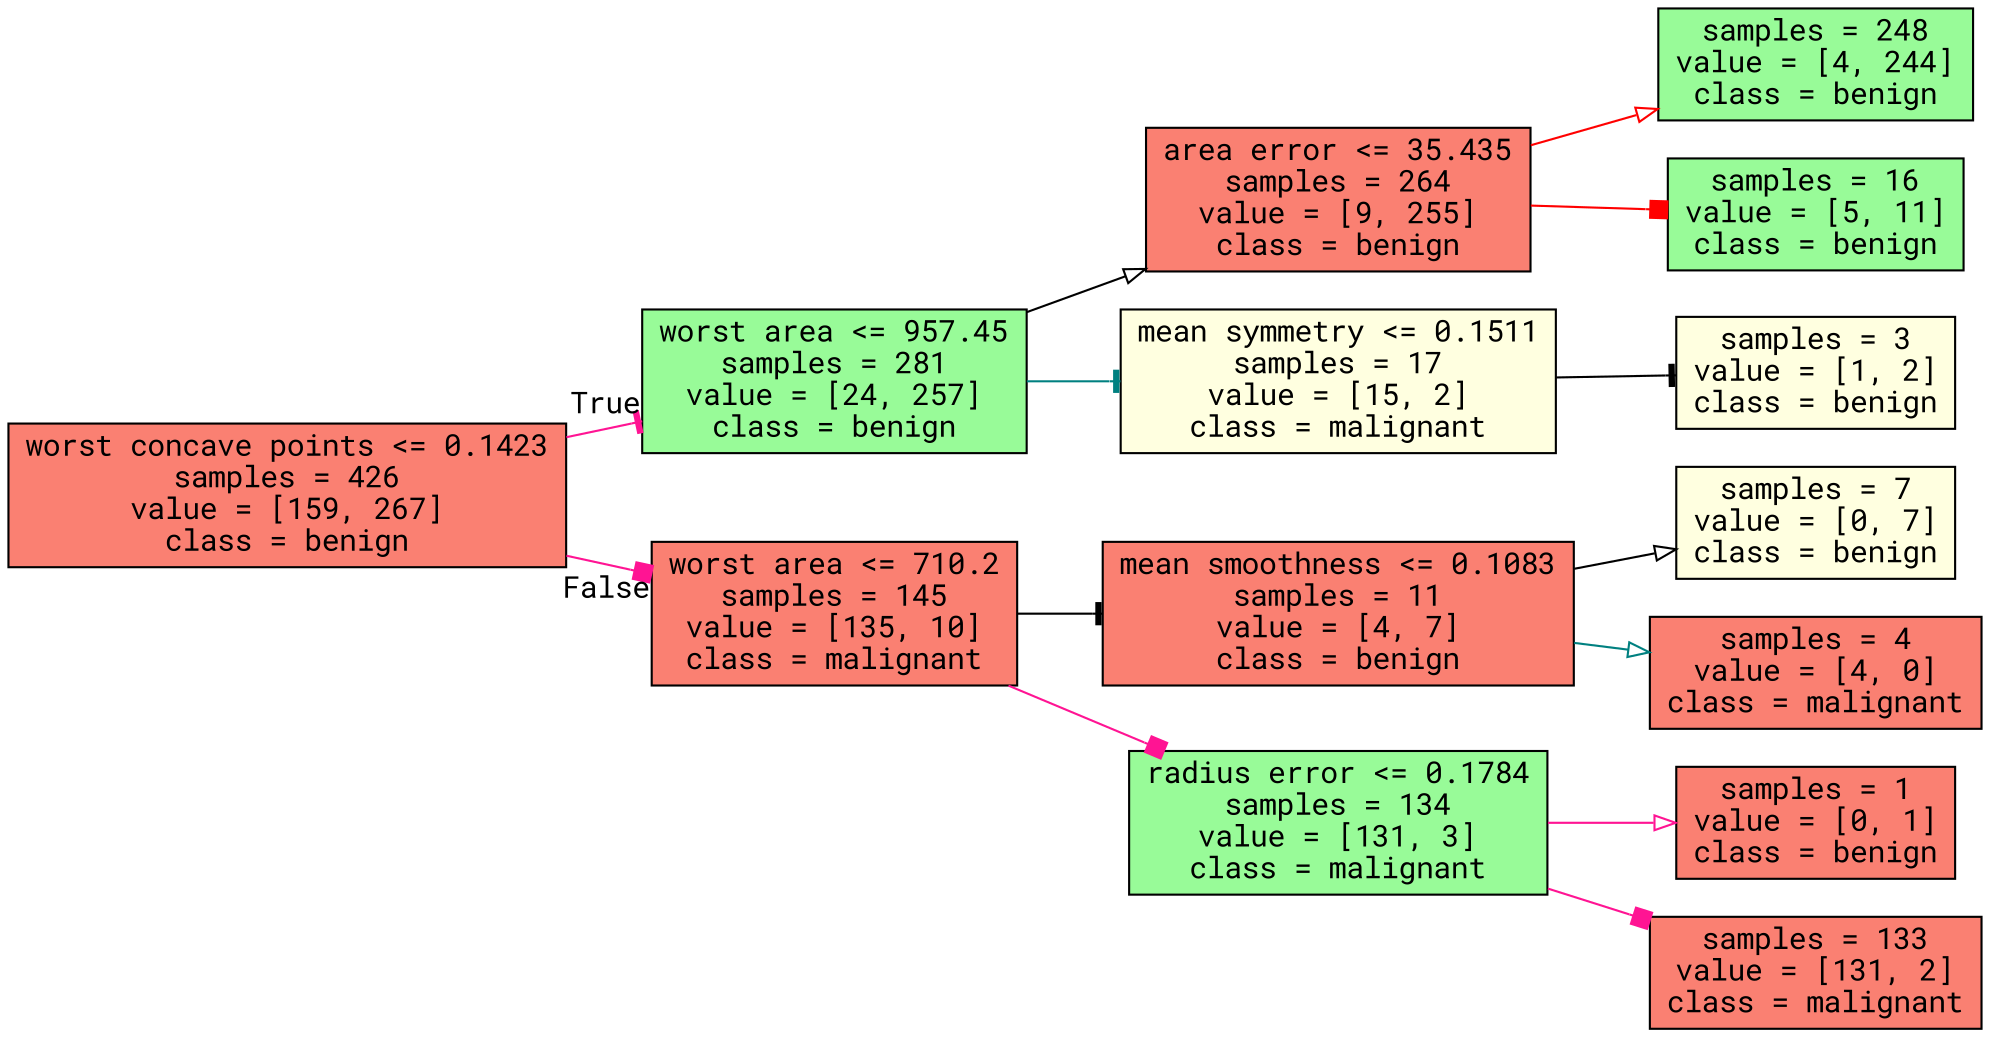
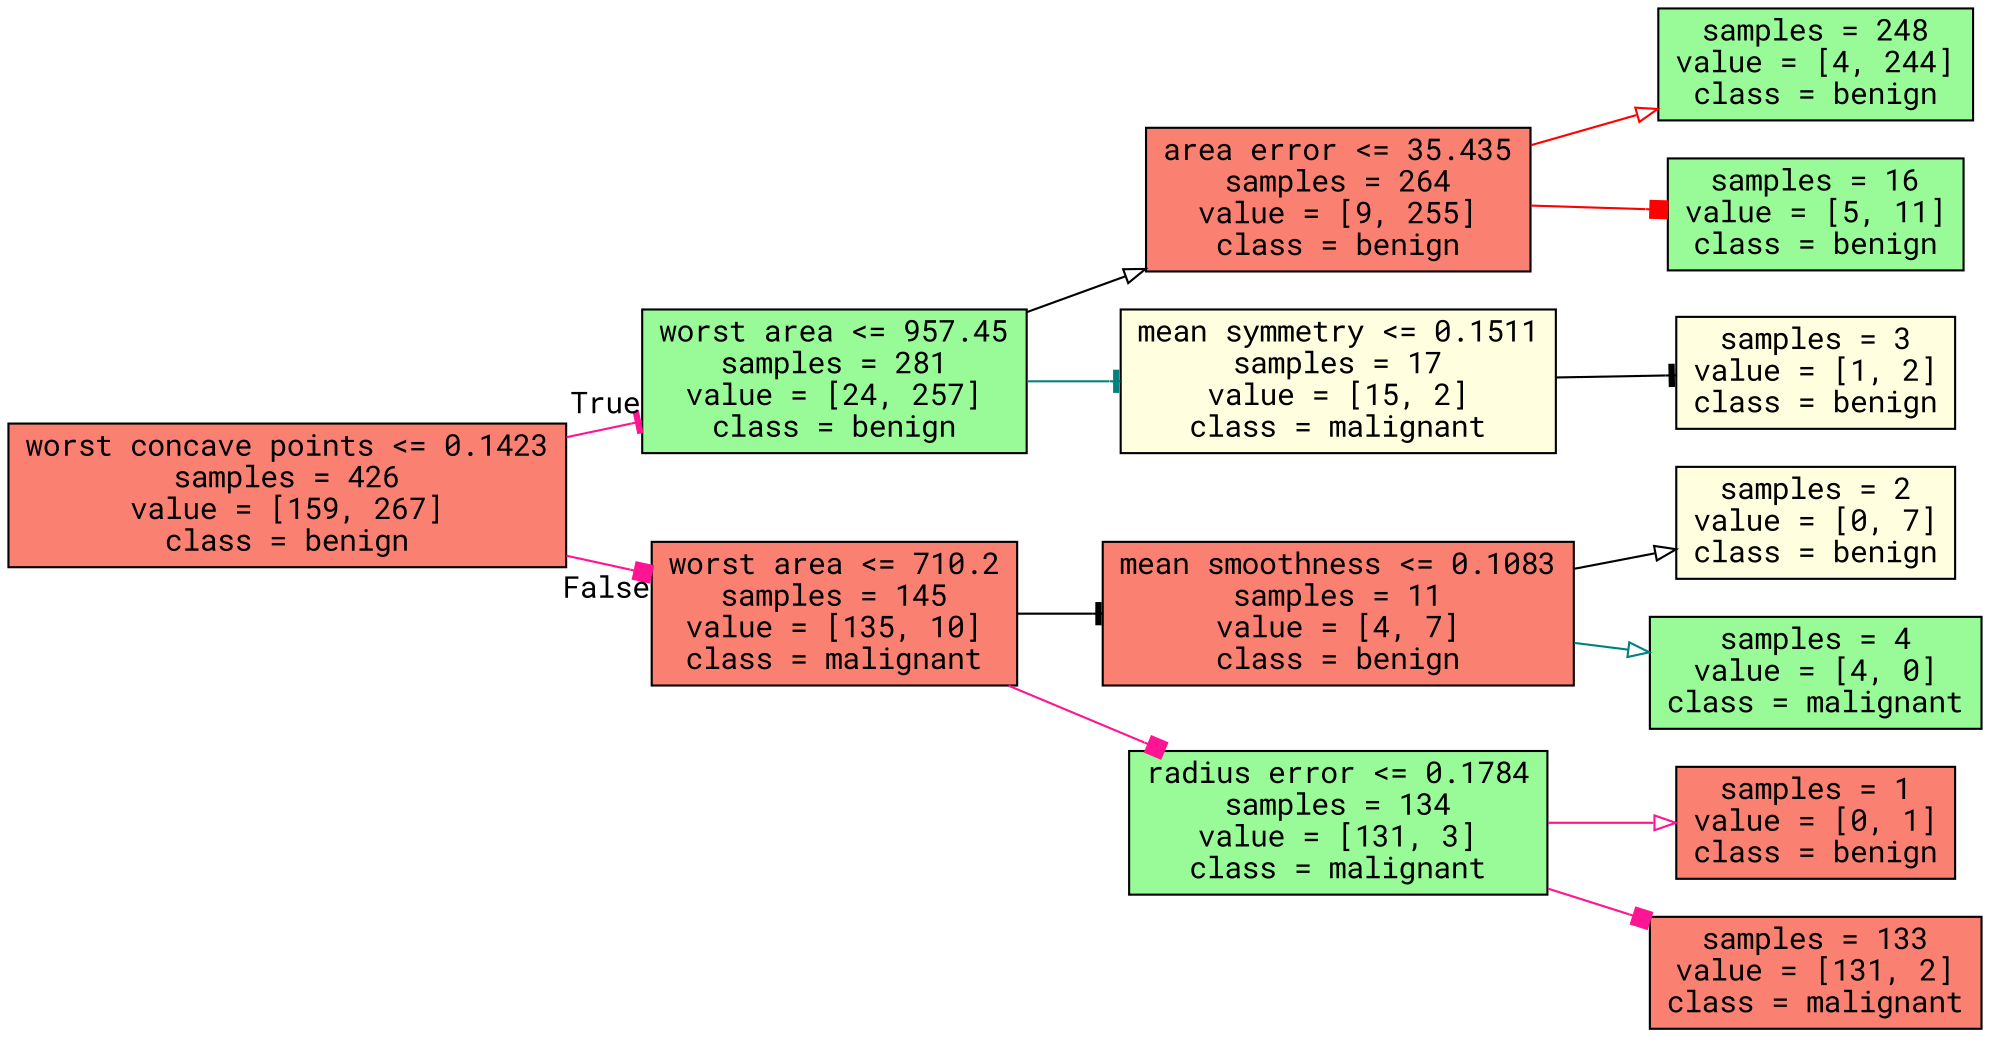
(1816, 523) -> (1816, 523)
(1816, 673) -> (1816, 673)
